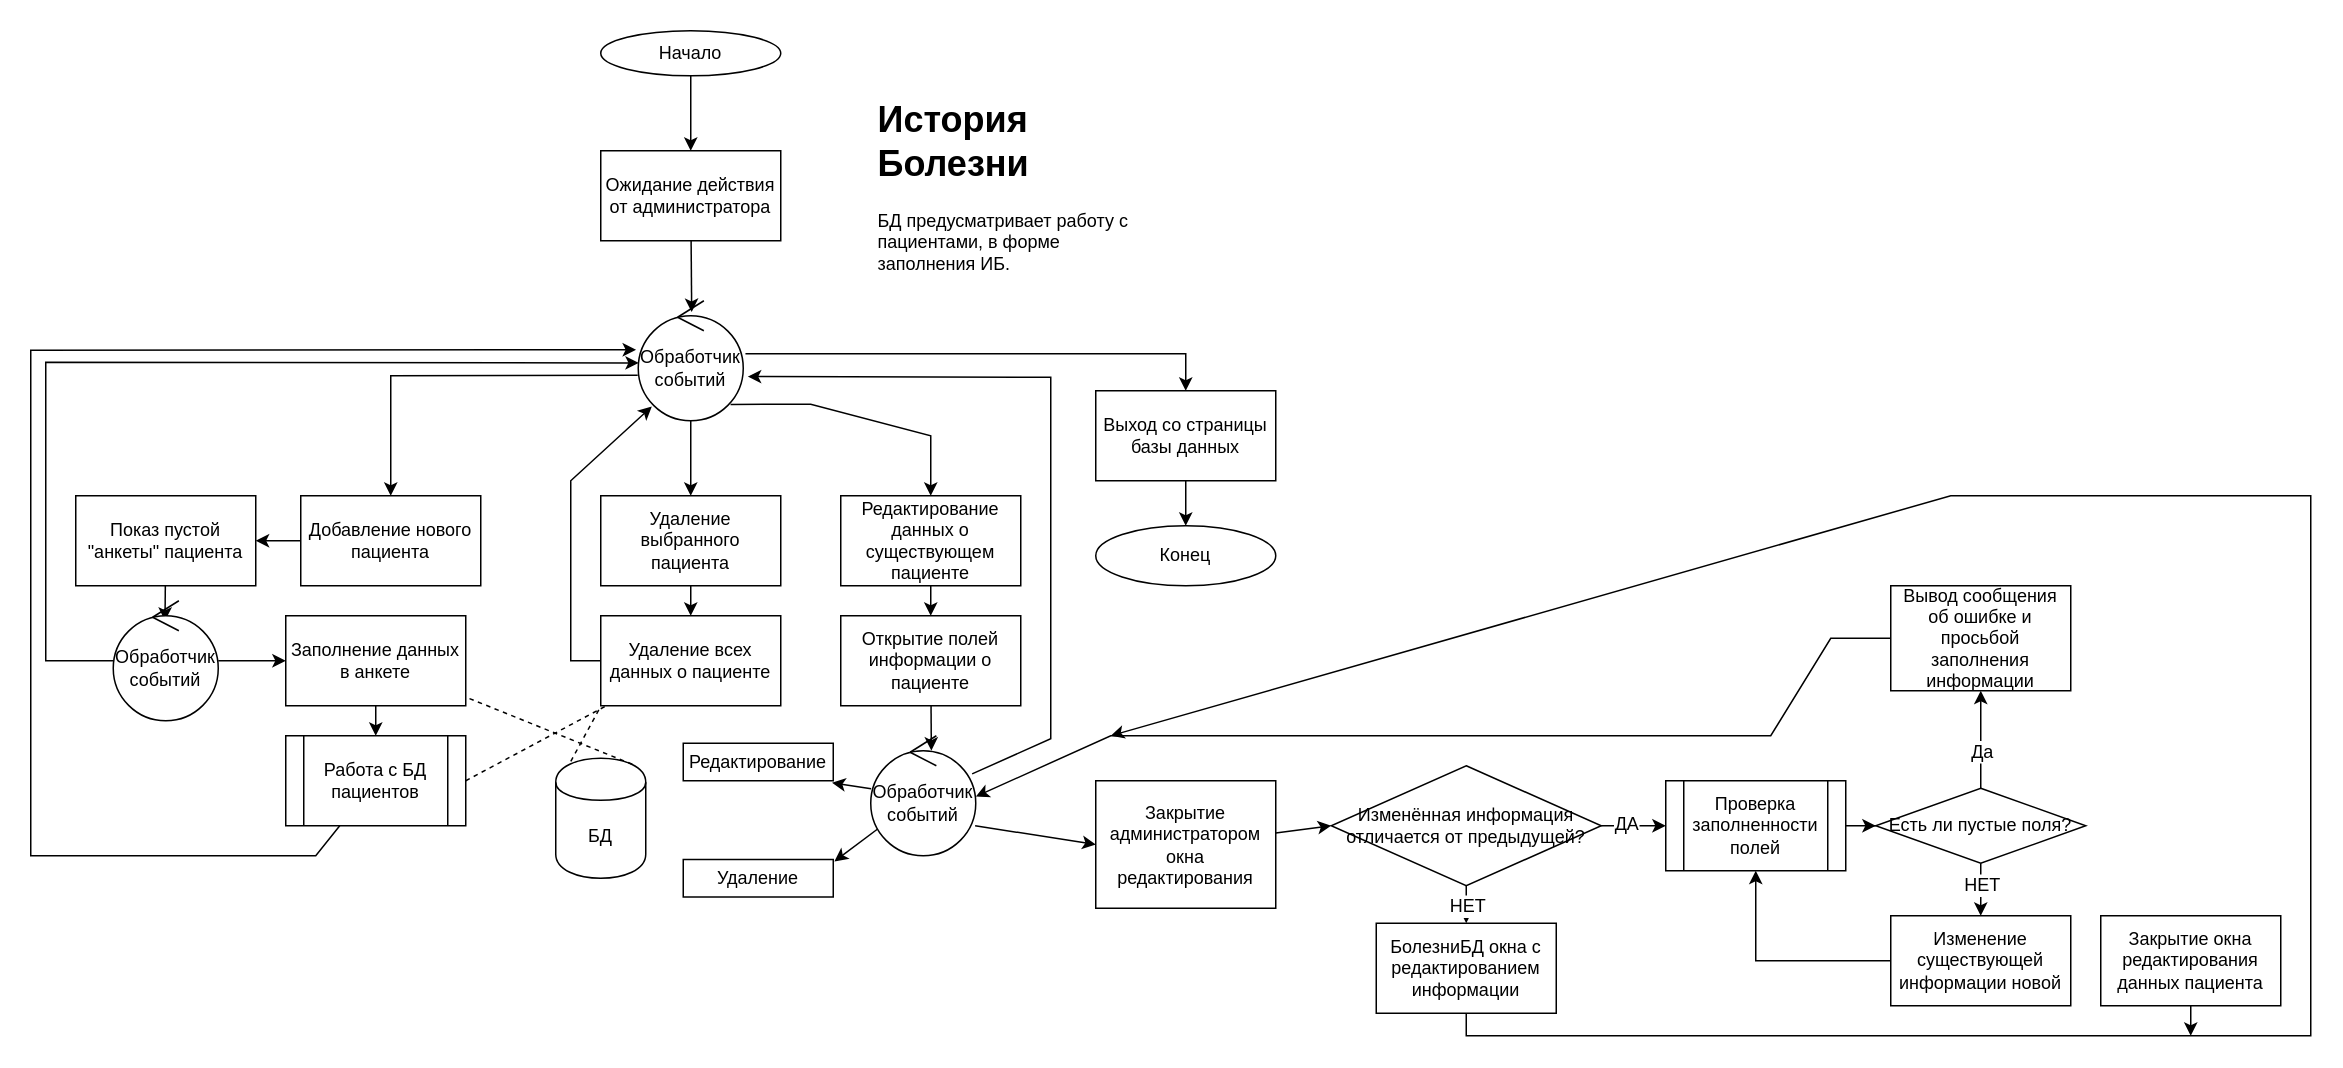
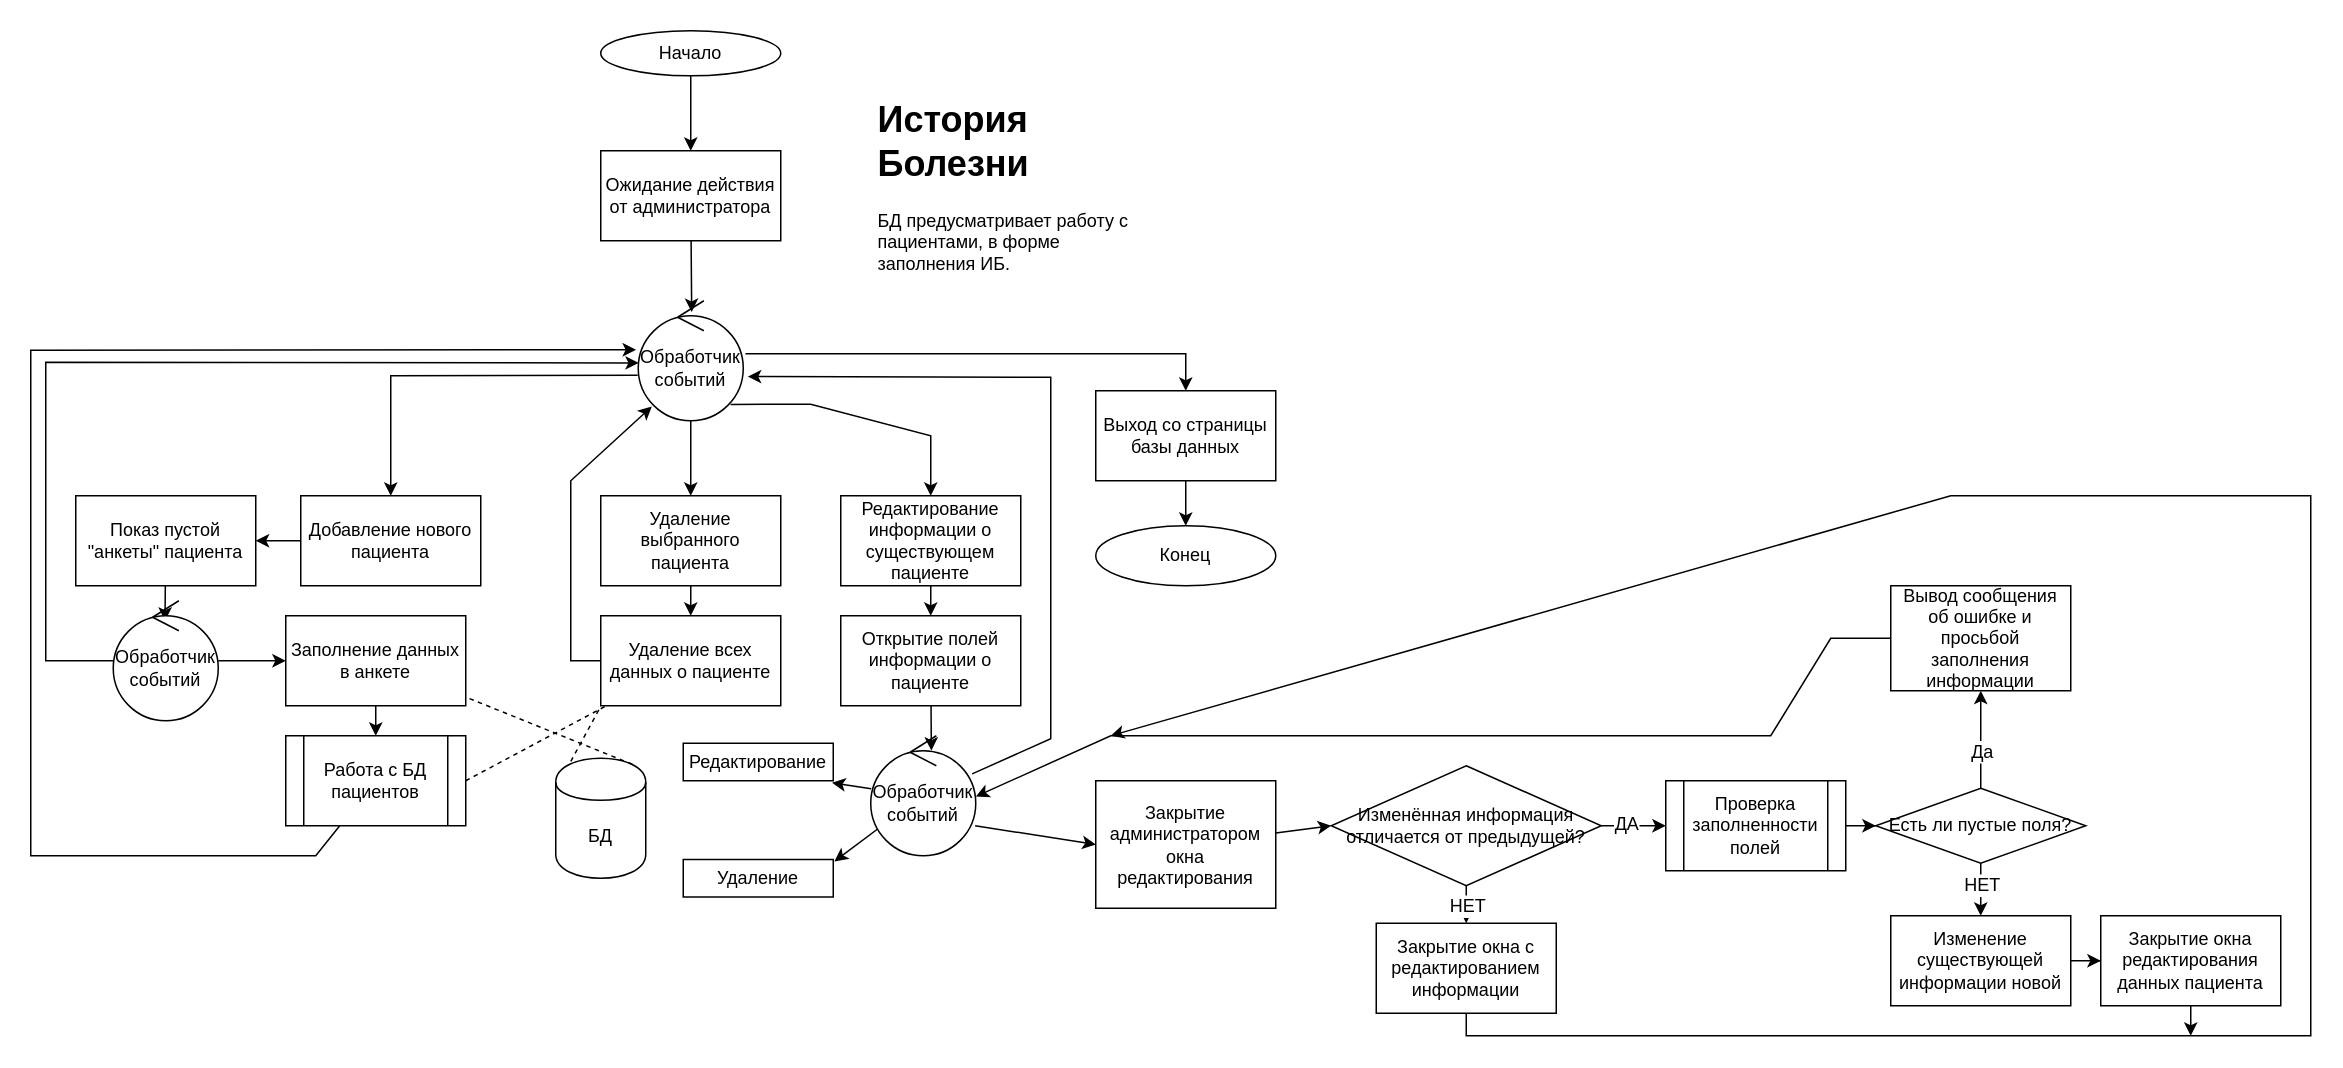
(931, 541) -> (931, 541)
(1784, 961) -> (2091, 961)
(1466, 968) -> (1466, 968)
